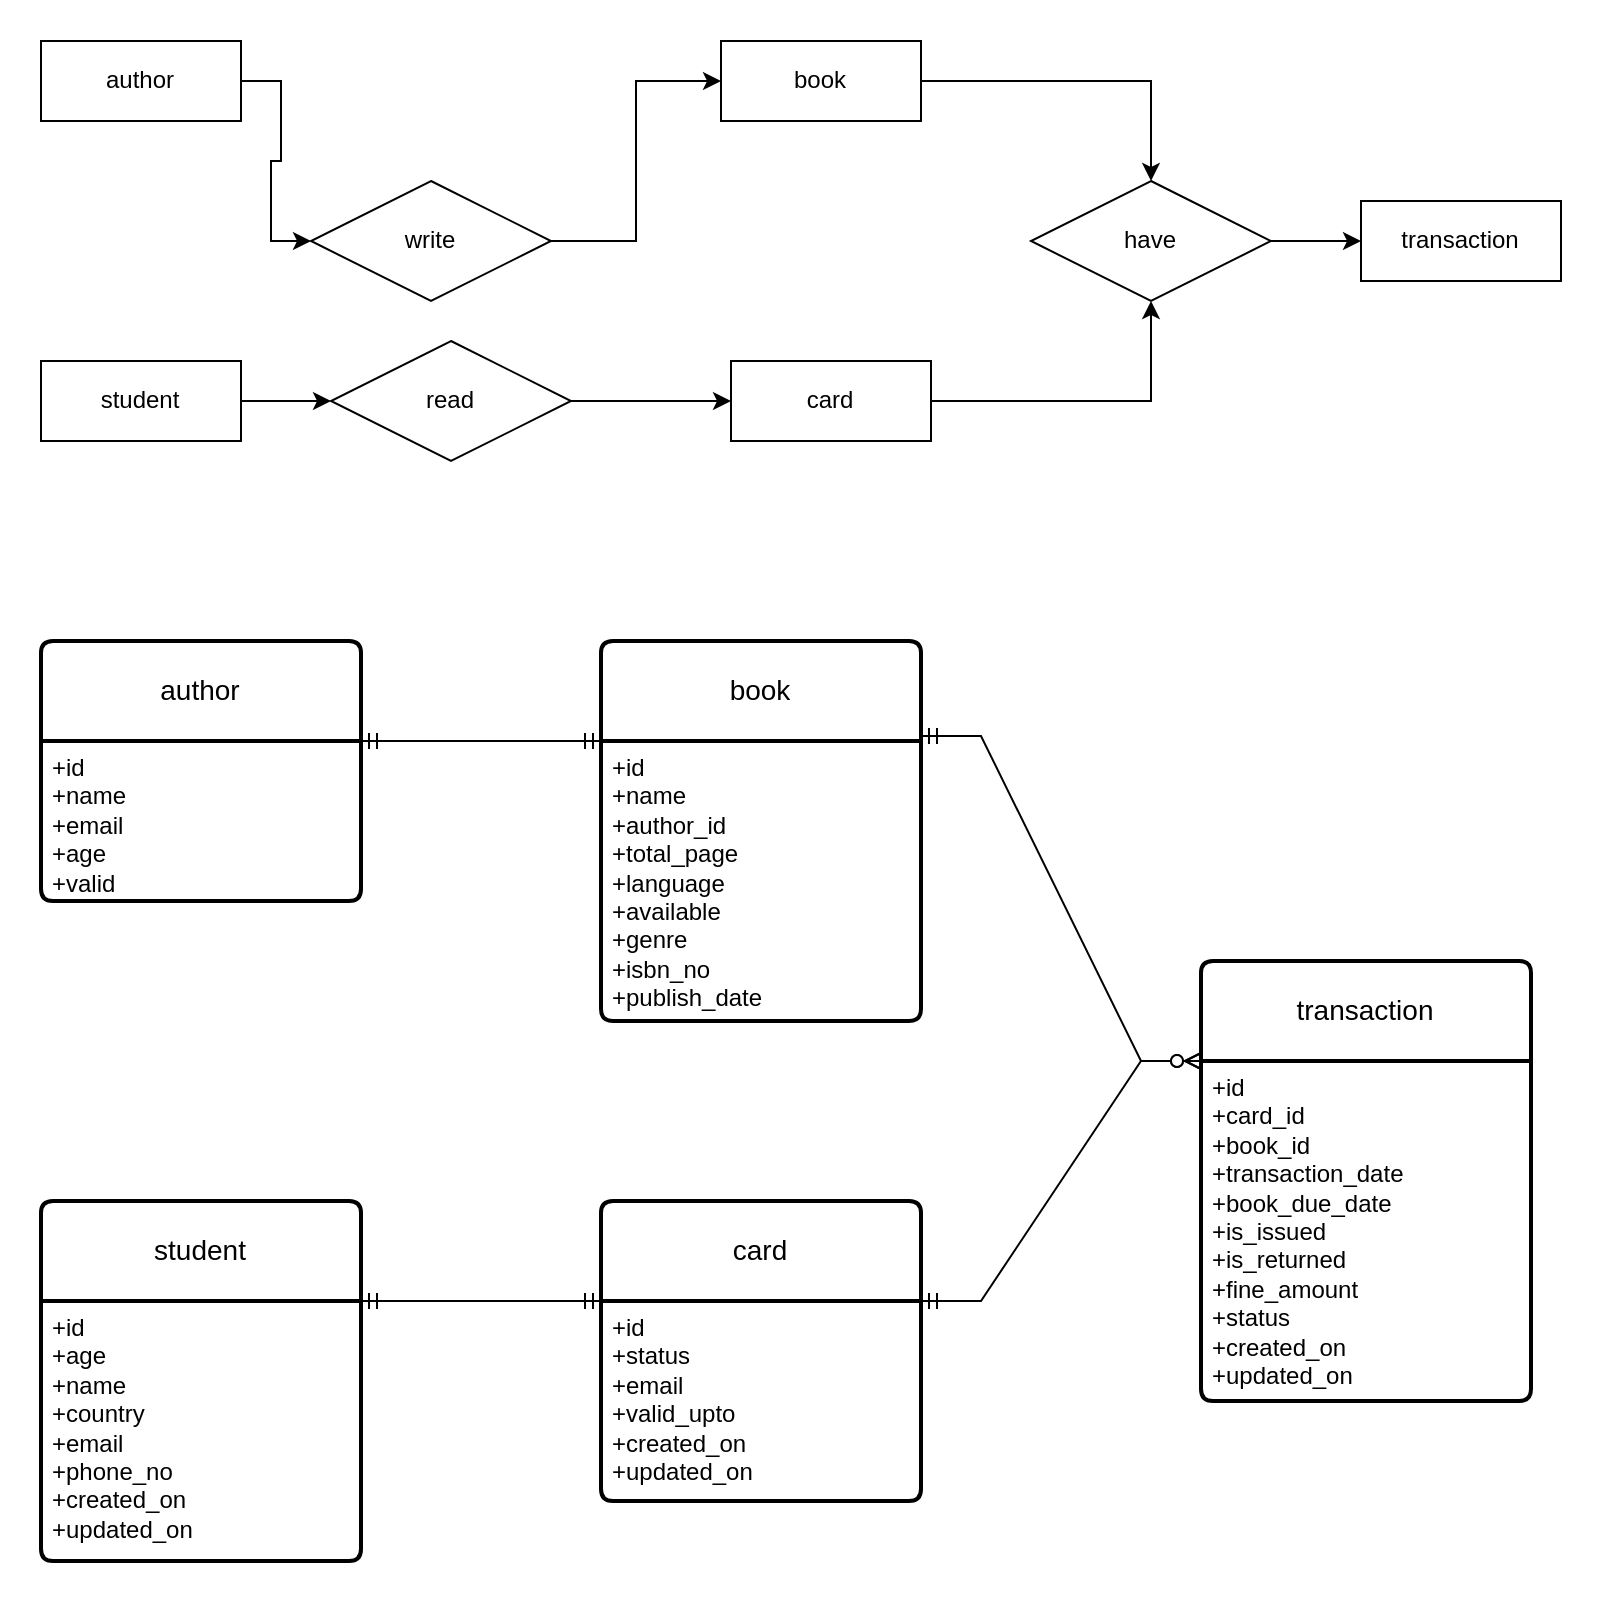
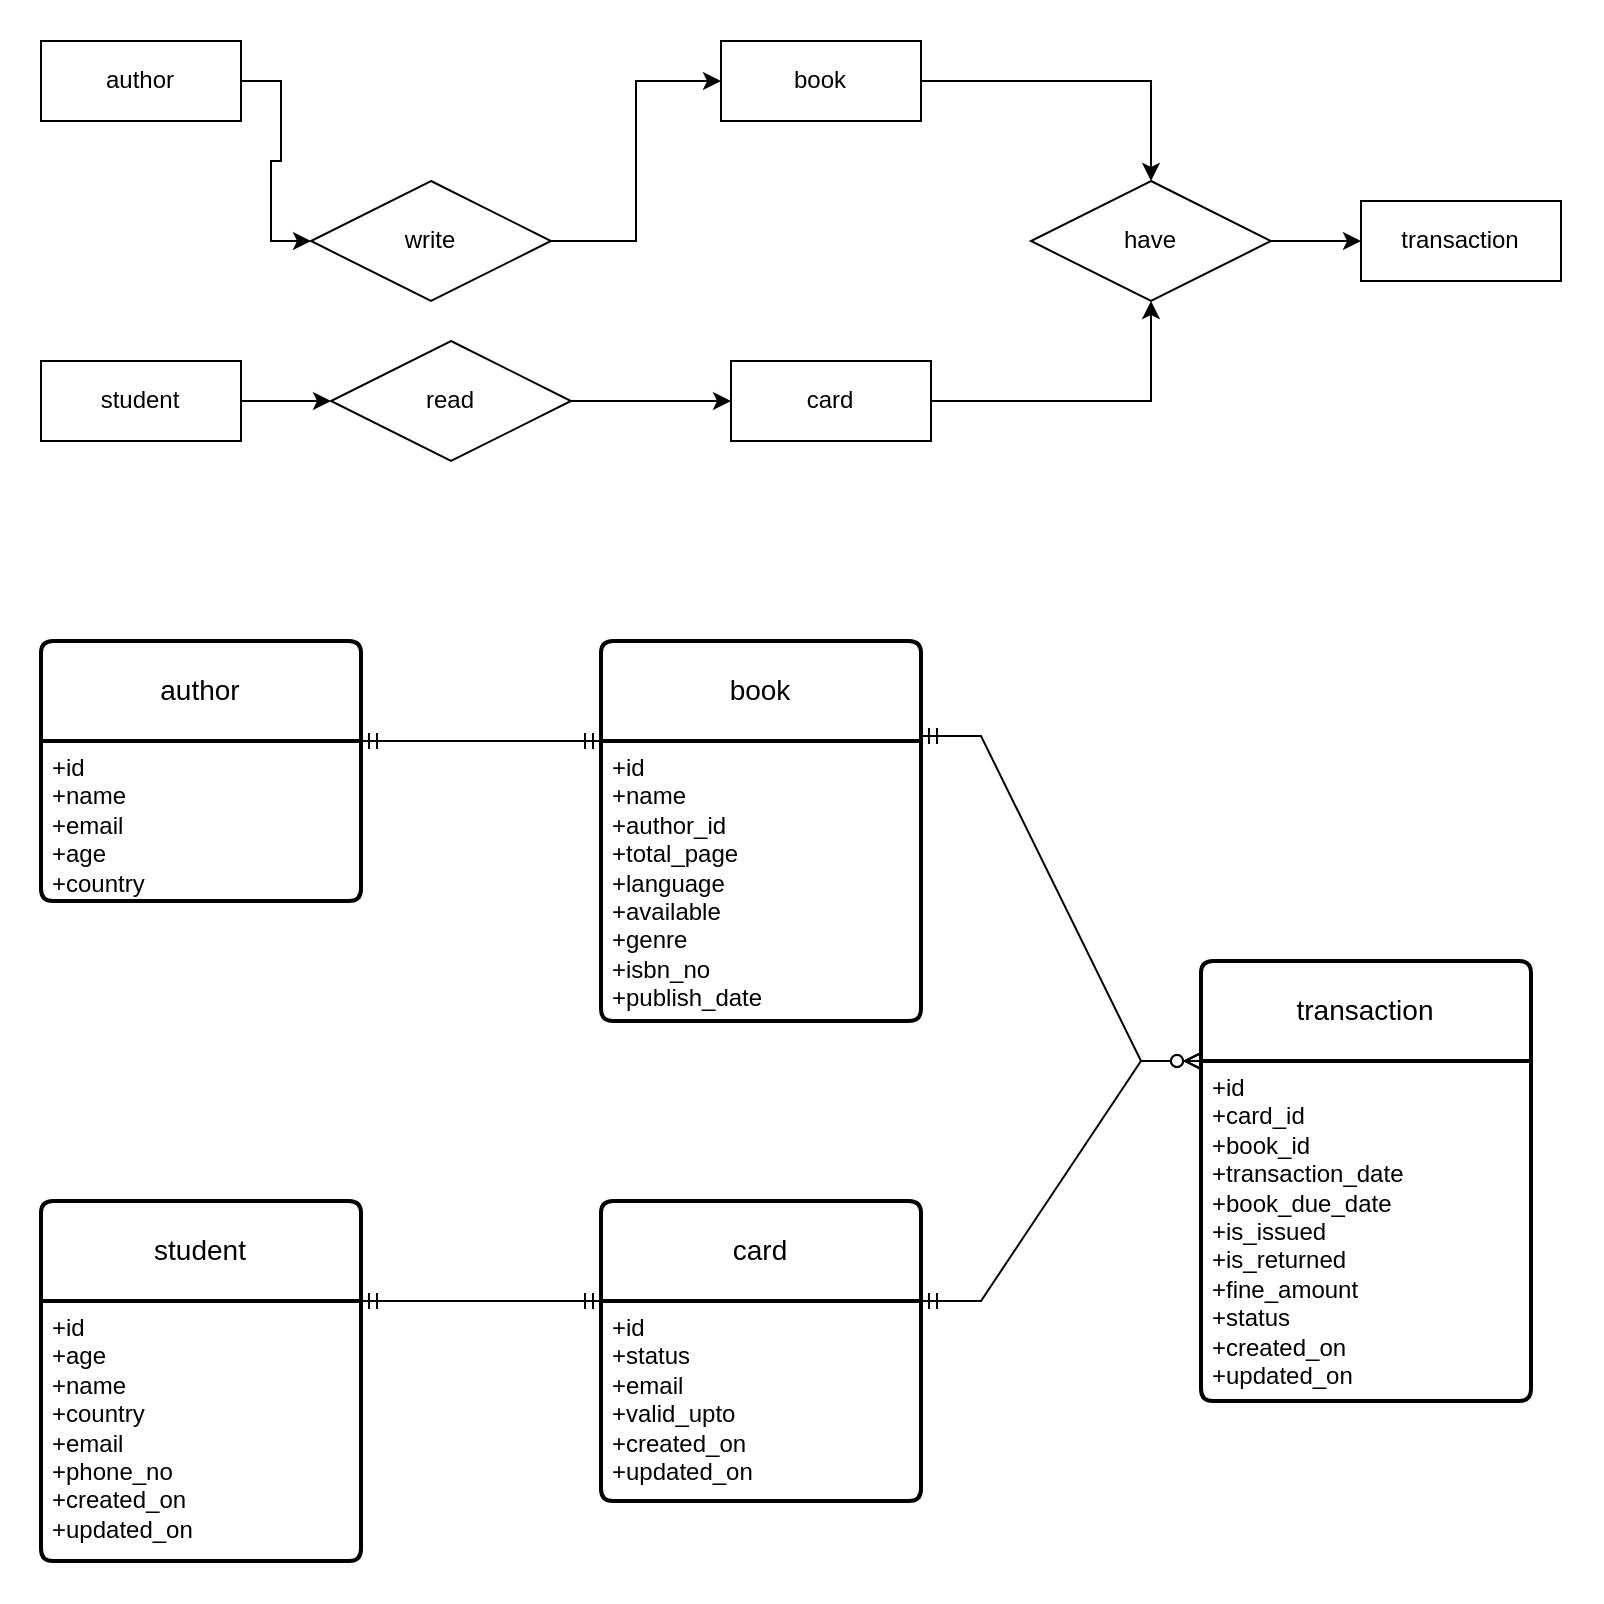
(87, 827) -> (107, 827)
